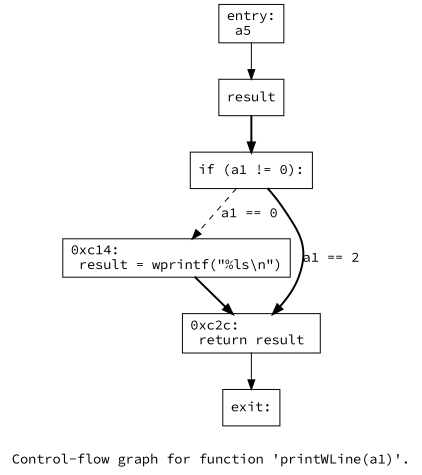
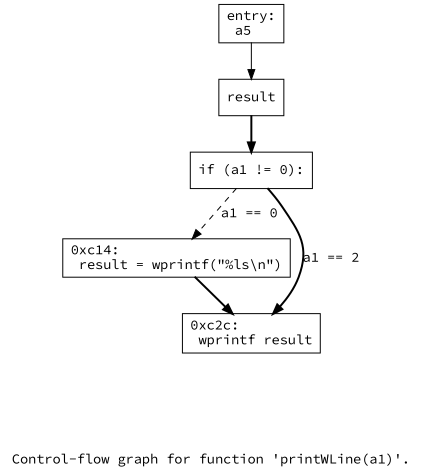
(247, 340) -> (251, 340)
(251, 408) -> none
